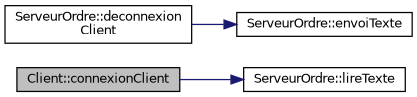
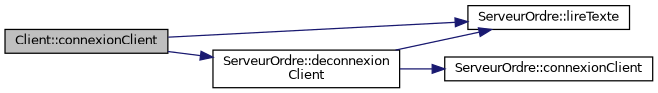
(324, 24) -> (549, 69)
none -> (437, 41)
none -> (184, 54)
